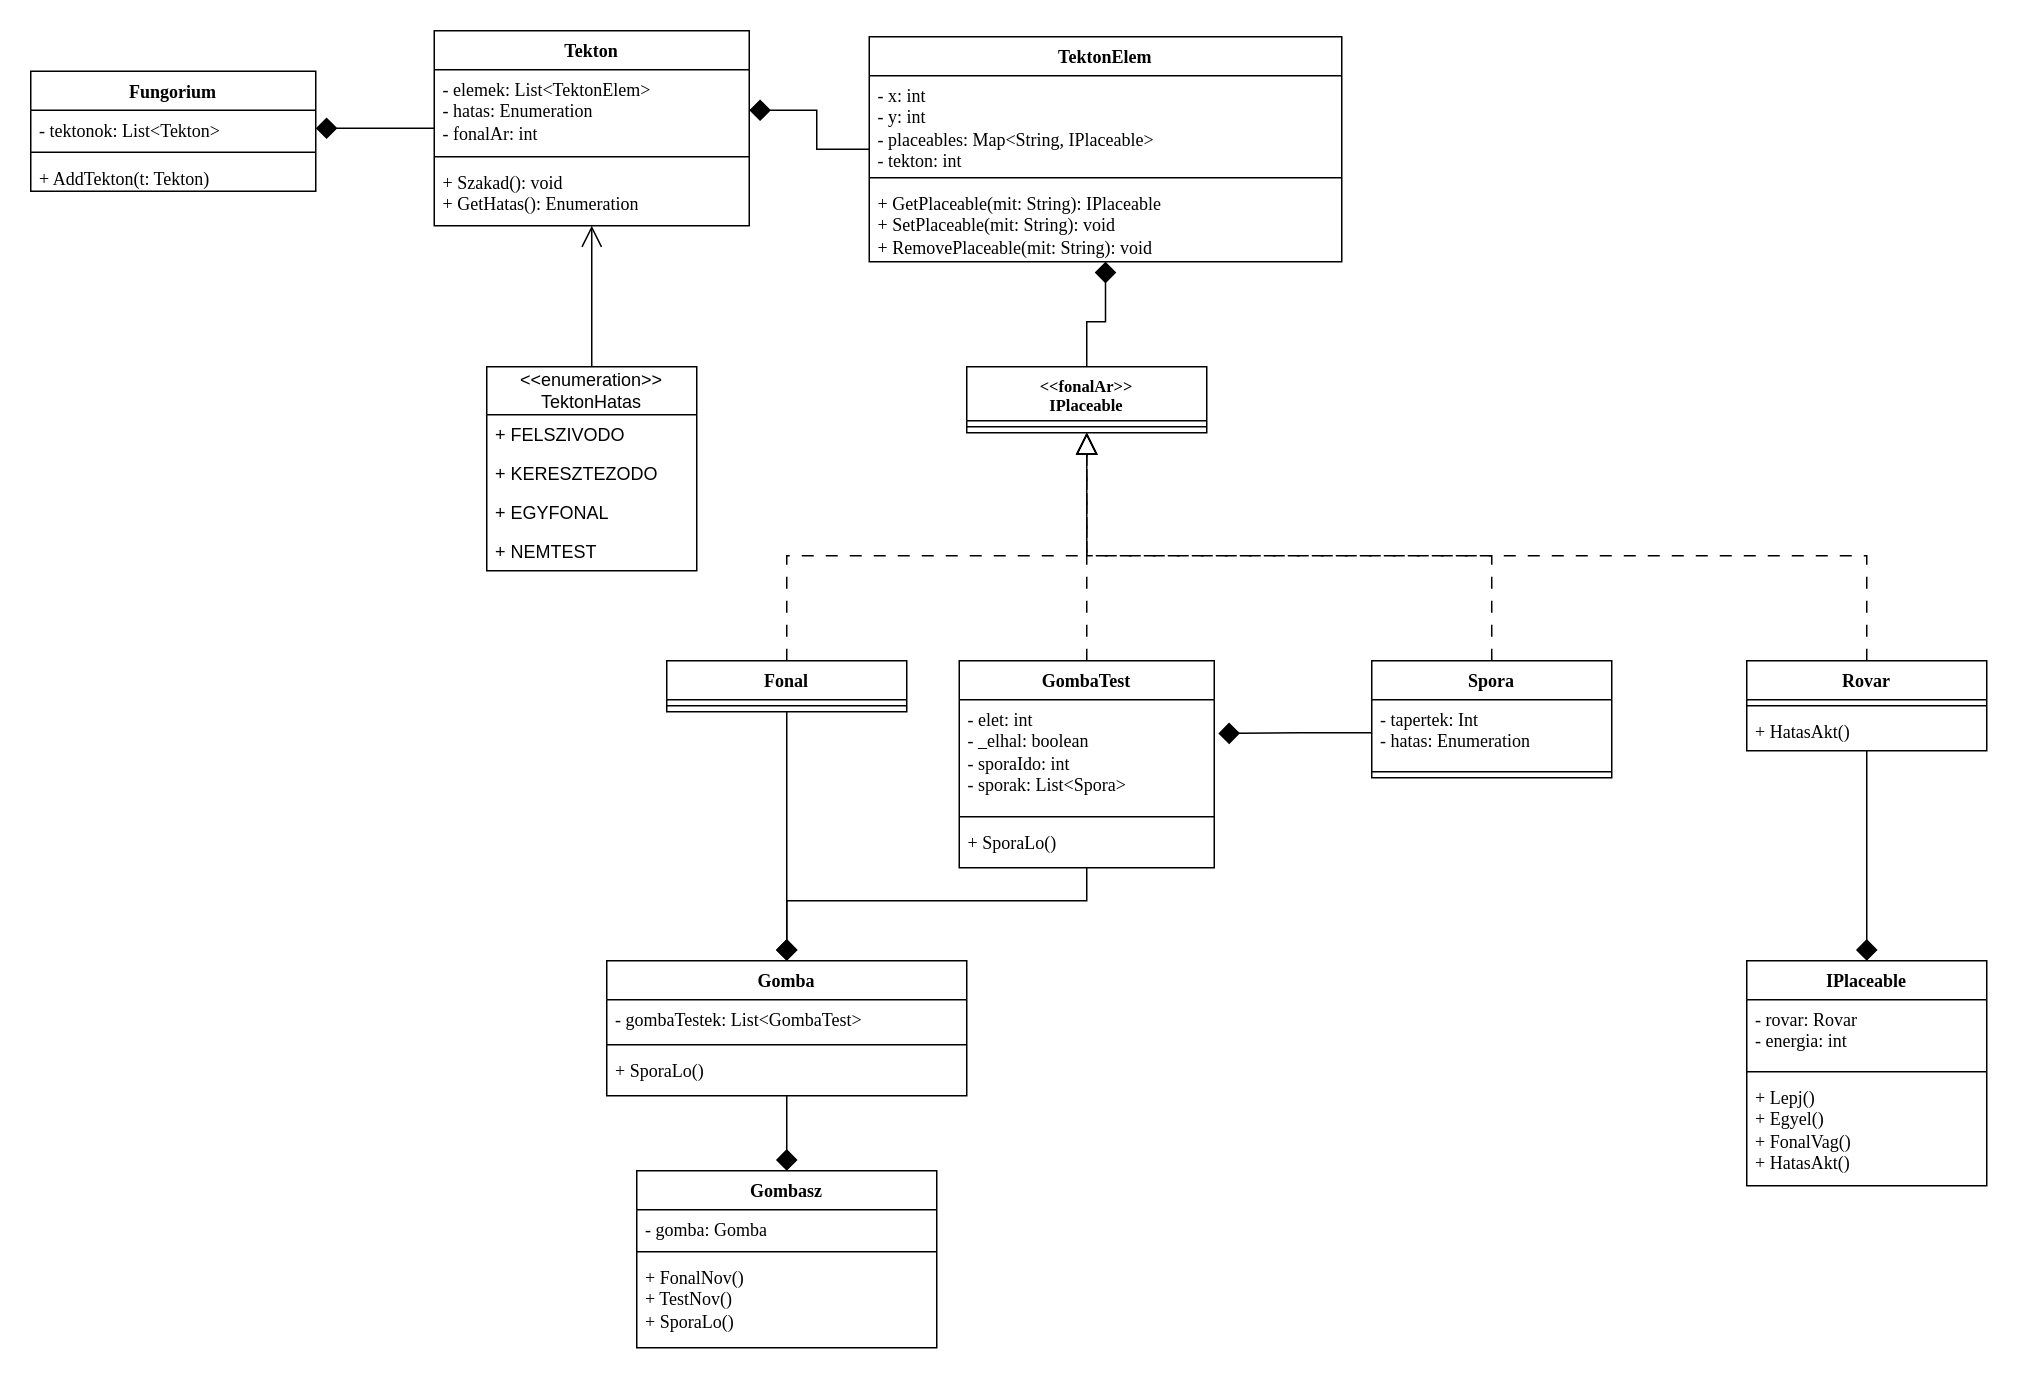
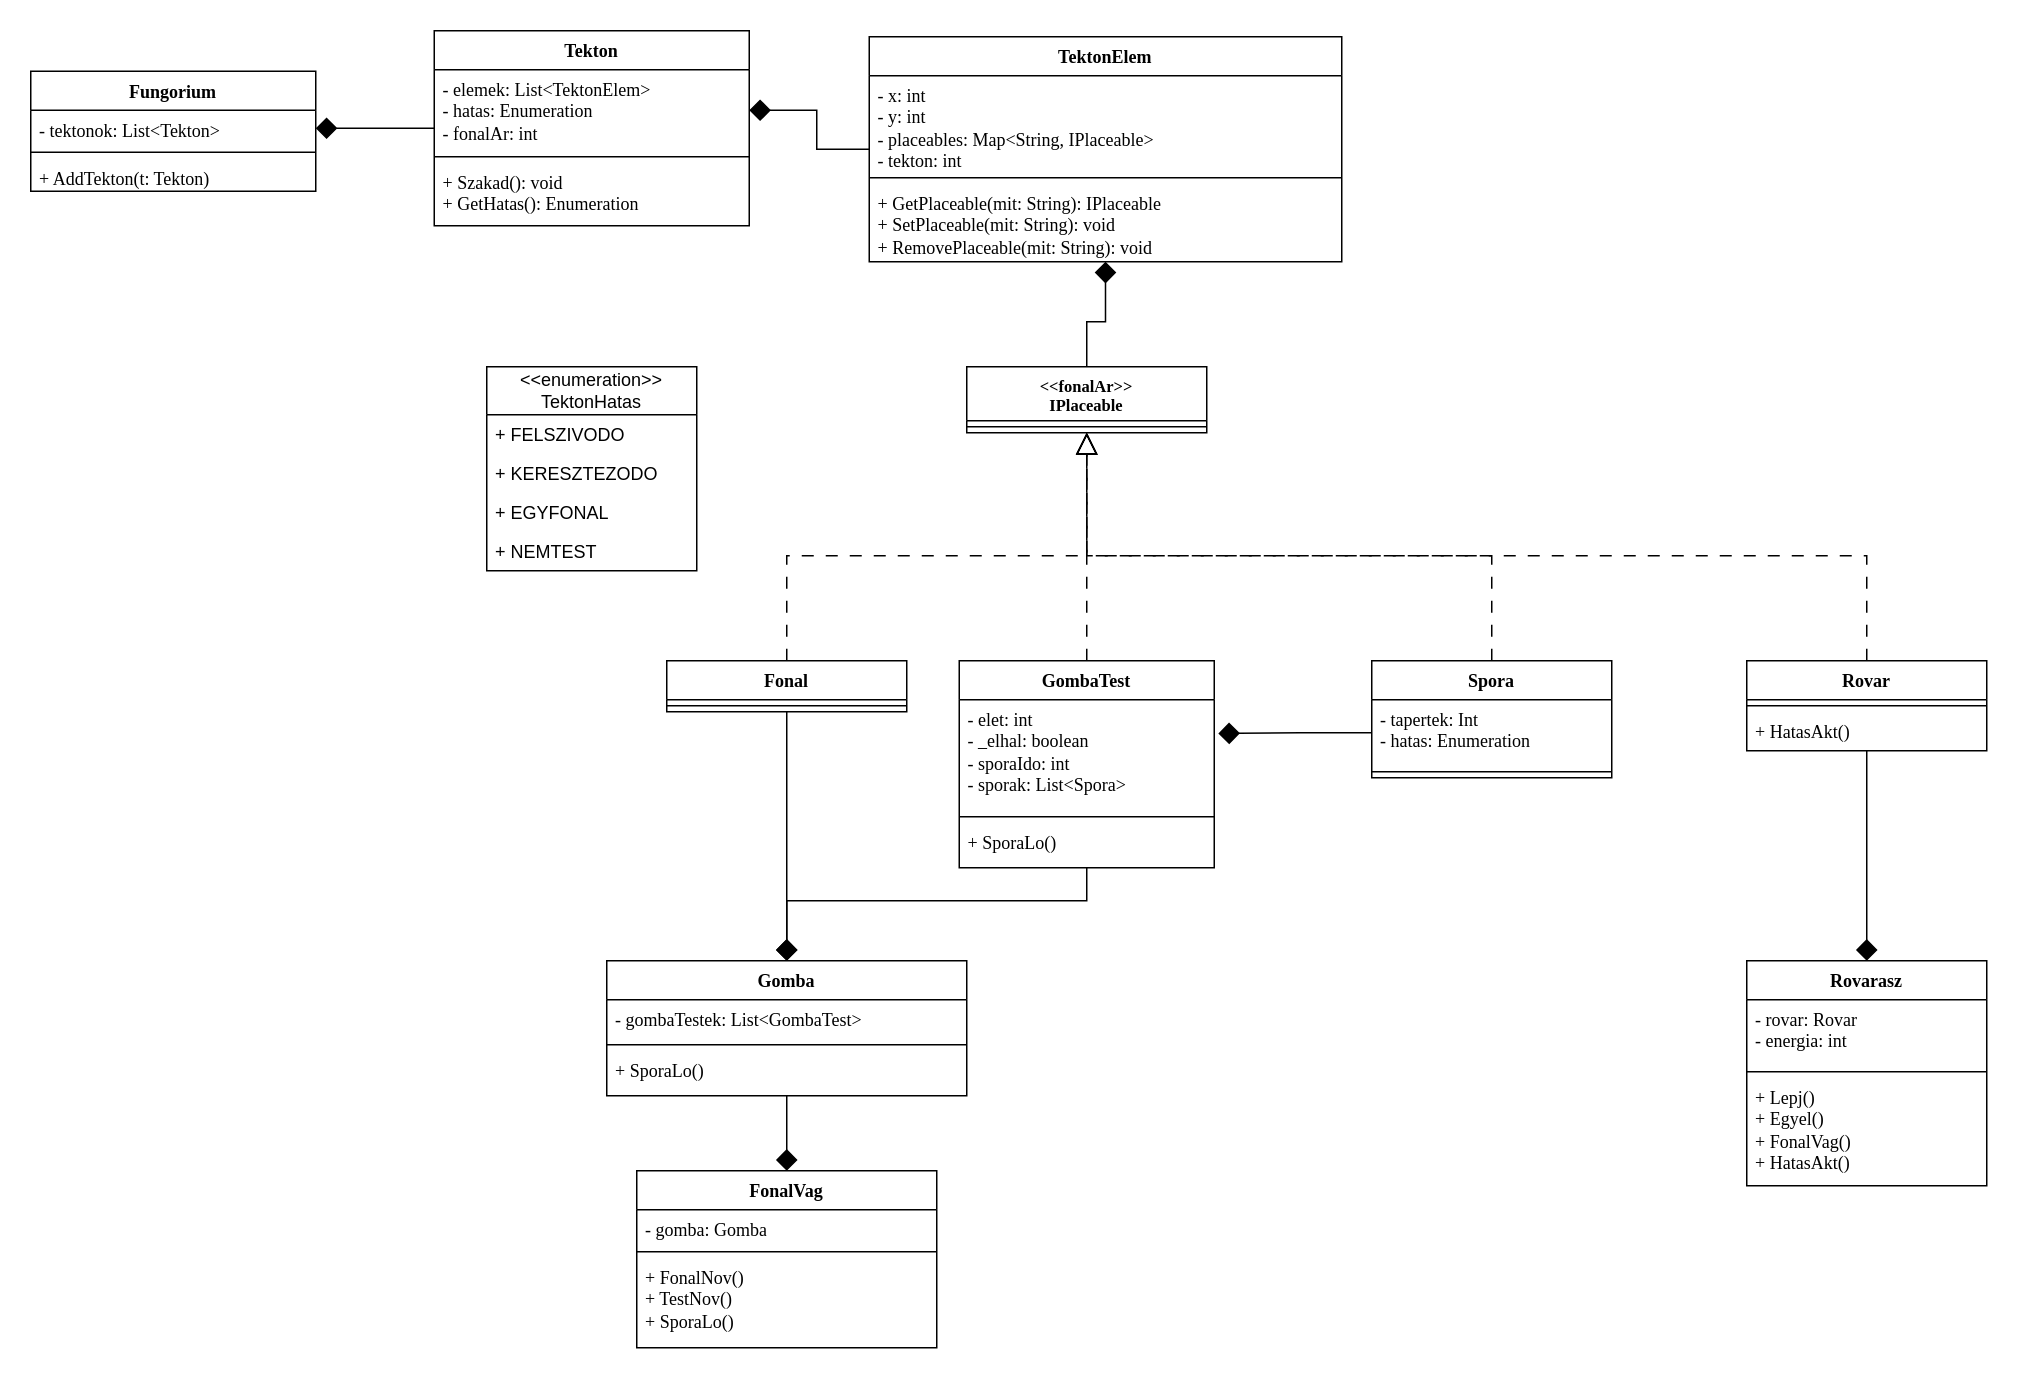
(592, 296) -> none
(1867, 982) -> (1867, 982)
(787, 1192) -> (787, 1192)
